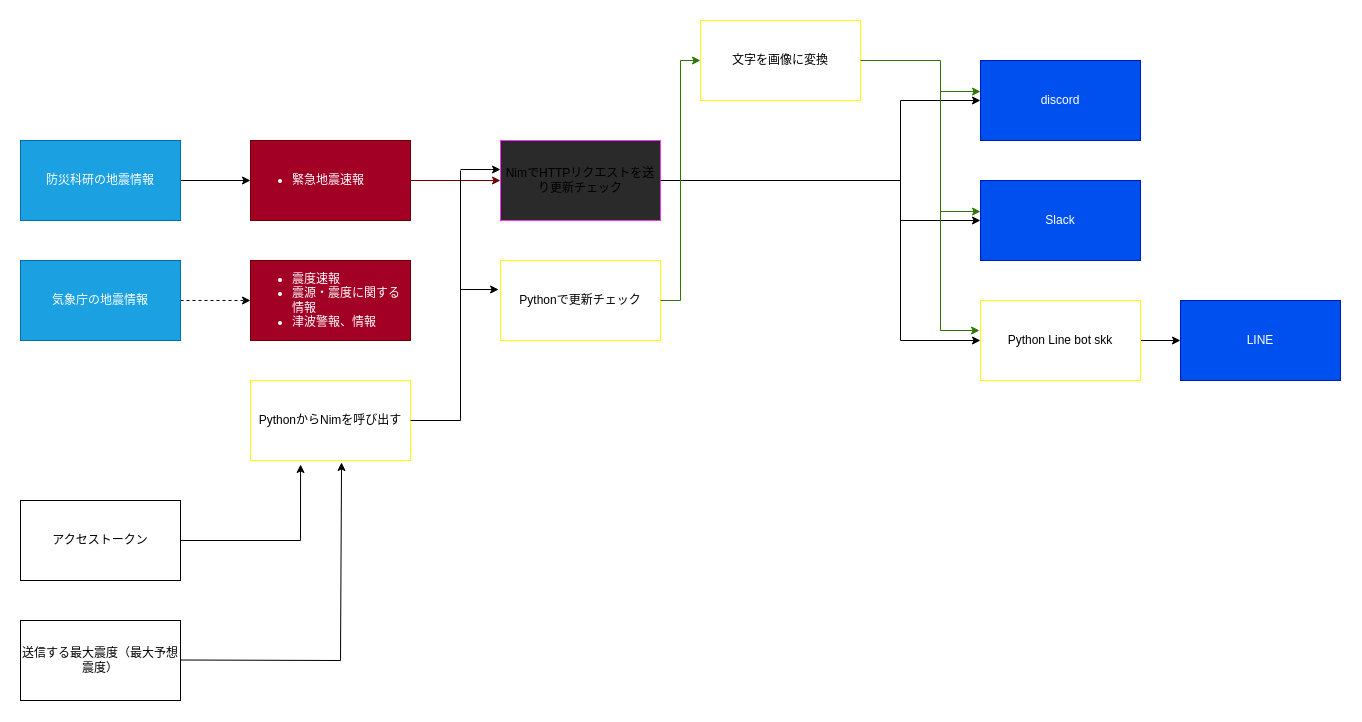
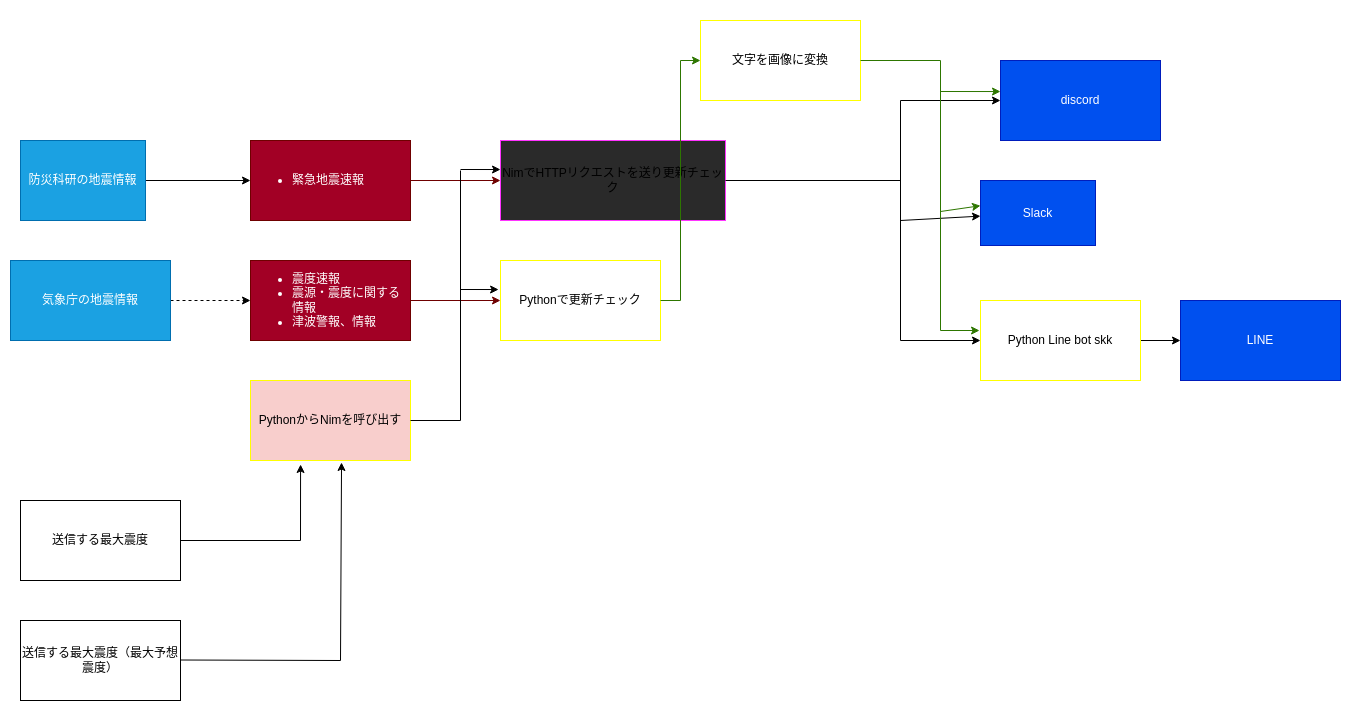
(1061, 101) -> (1081, 101)
(101, 181) -> (83, 181)
(581, 181) -> (613, 181)
(1061, 221) -> (1038, 213)
(101, 301) -> (91, 301)
none -> (452, 301)
(331, 421) -> (331, 421)
(101, 541) -> (101, 541)
